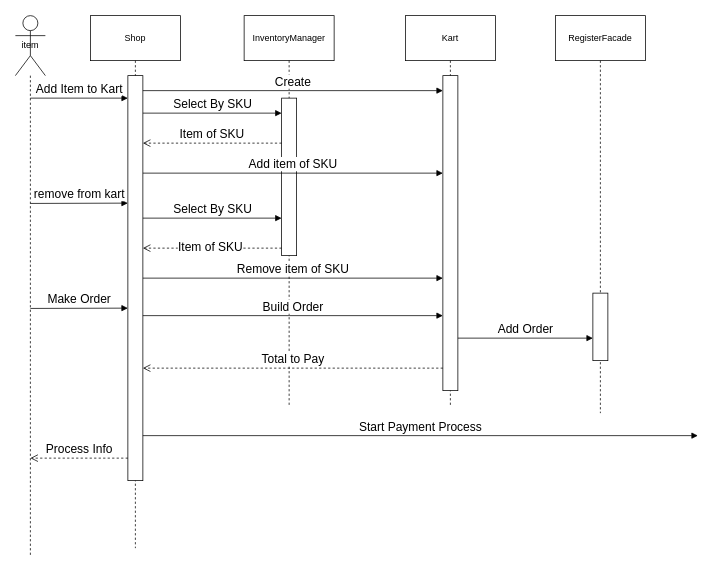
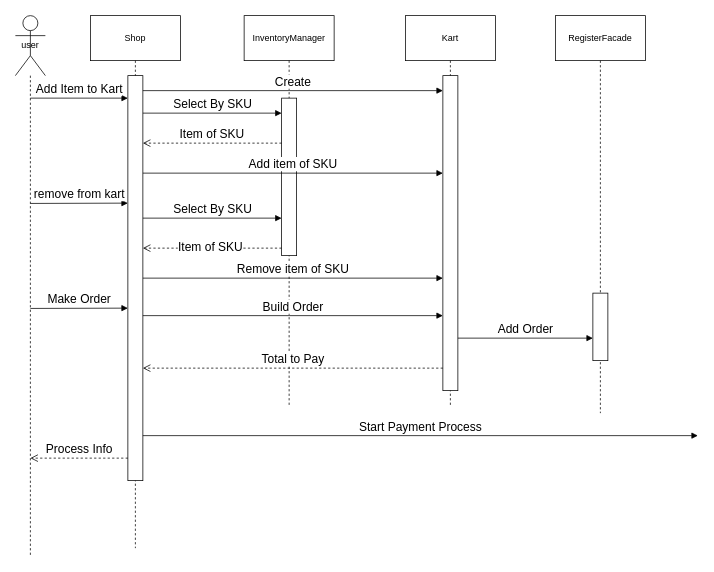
(30, 45) -> (30, 45)
